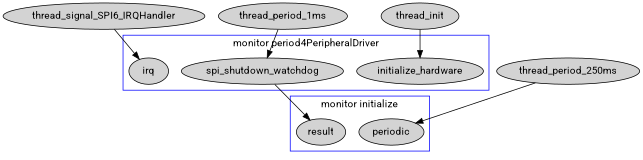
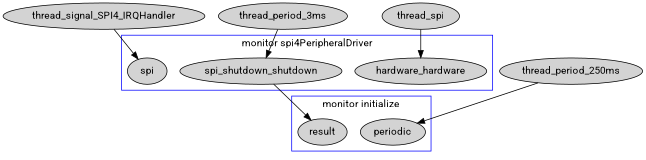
(104, 16) -> (104, 16)
(283, 16) -> (283, 16)
(420, 16) -> (421, 16)
(306, 44) -> (307, 44)
(149, 71) -> (147, 71)
(262, 71) -> (261, 71)
(420, 71) -> (421, 71)
